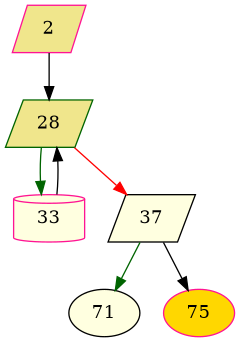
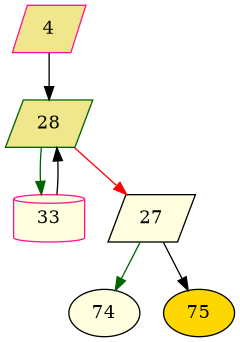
(49, 29) -> (49, 29)
(152, 218) -> (152, 218)
(104, 313) -> (104, 313)
(199, 313) -> (199, 313)
